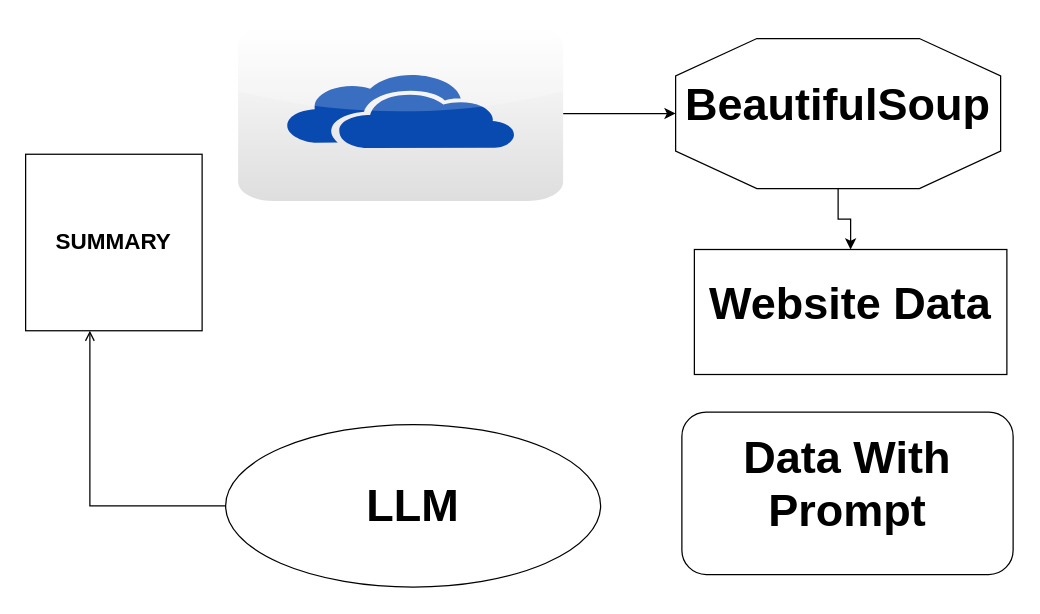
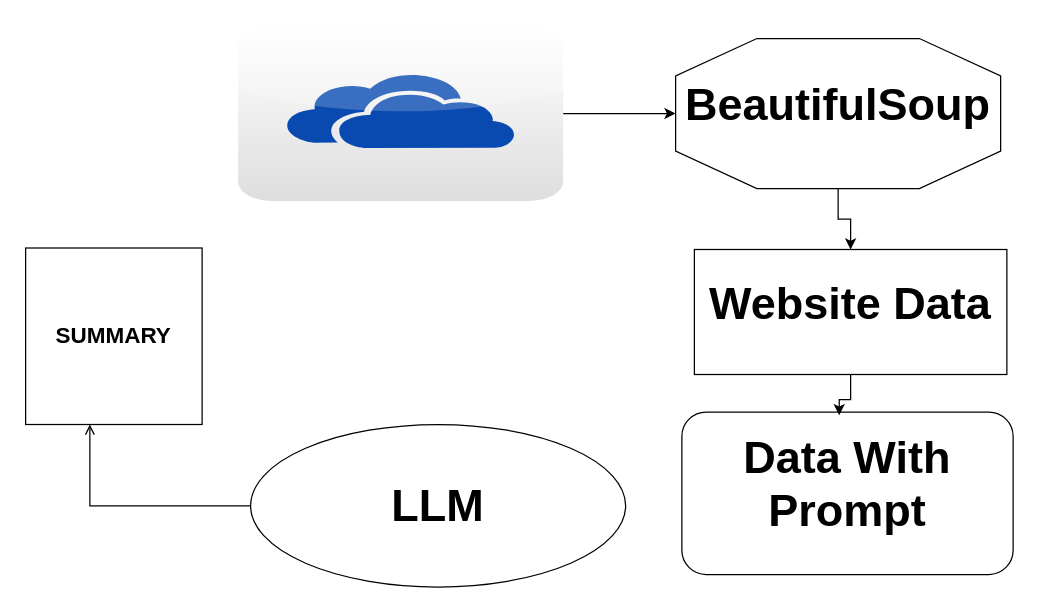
(114, 242) -> (114, 336)
none -> (851, 395)
(413, 506) -> (438, 506)
